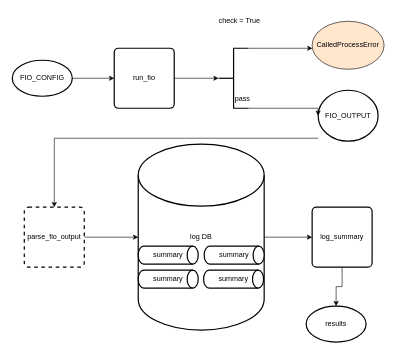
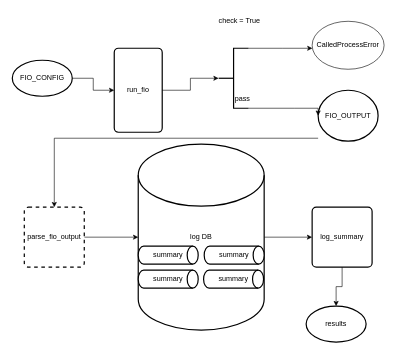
(348, 45) -> (348, 45)
(144, 78) -> (138, 90)
